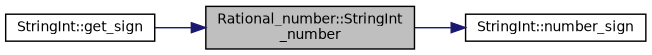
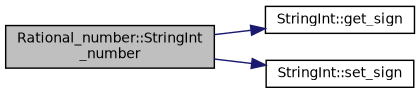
(173, 28) -> (233, 32)
(556, 28) -> (340, 74)
